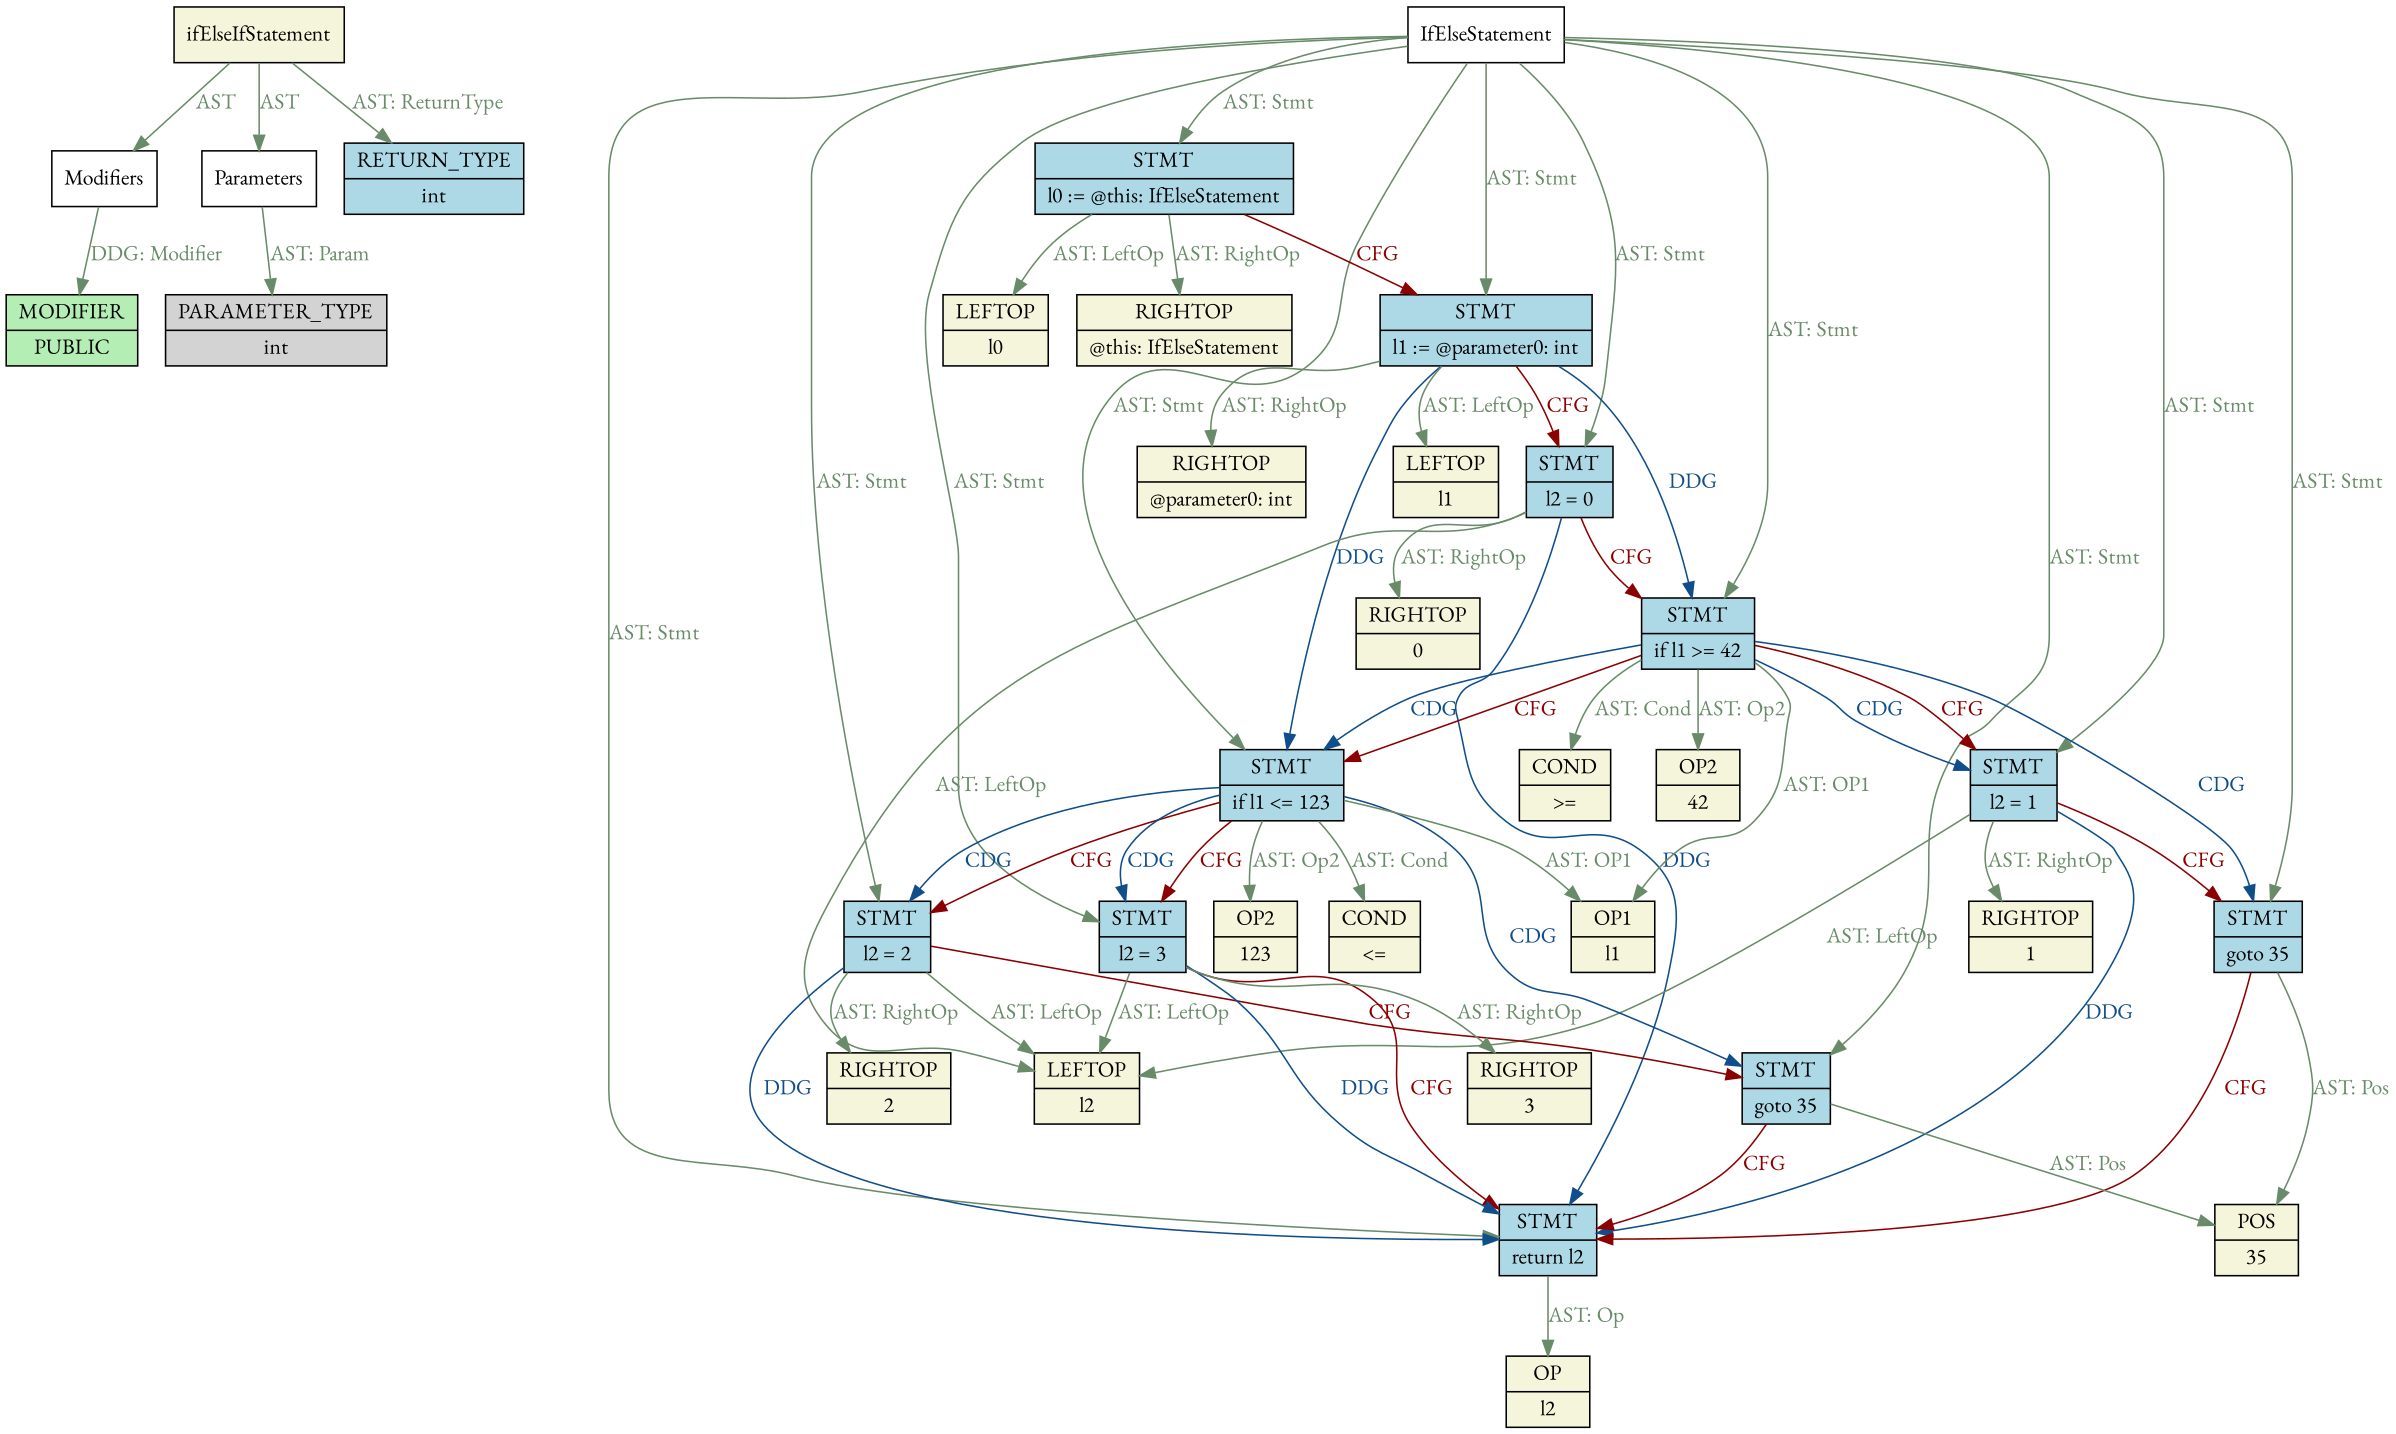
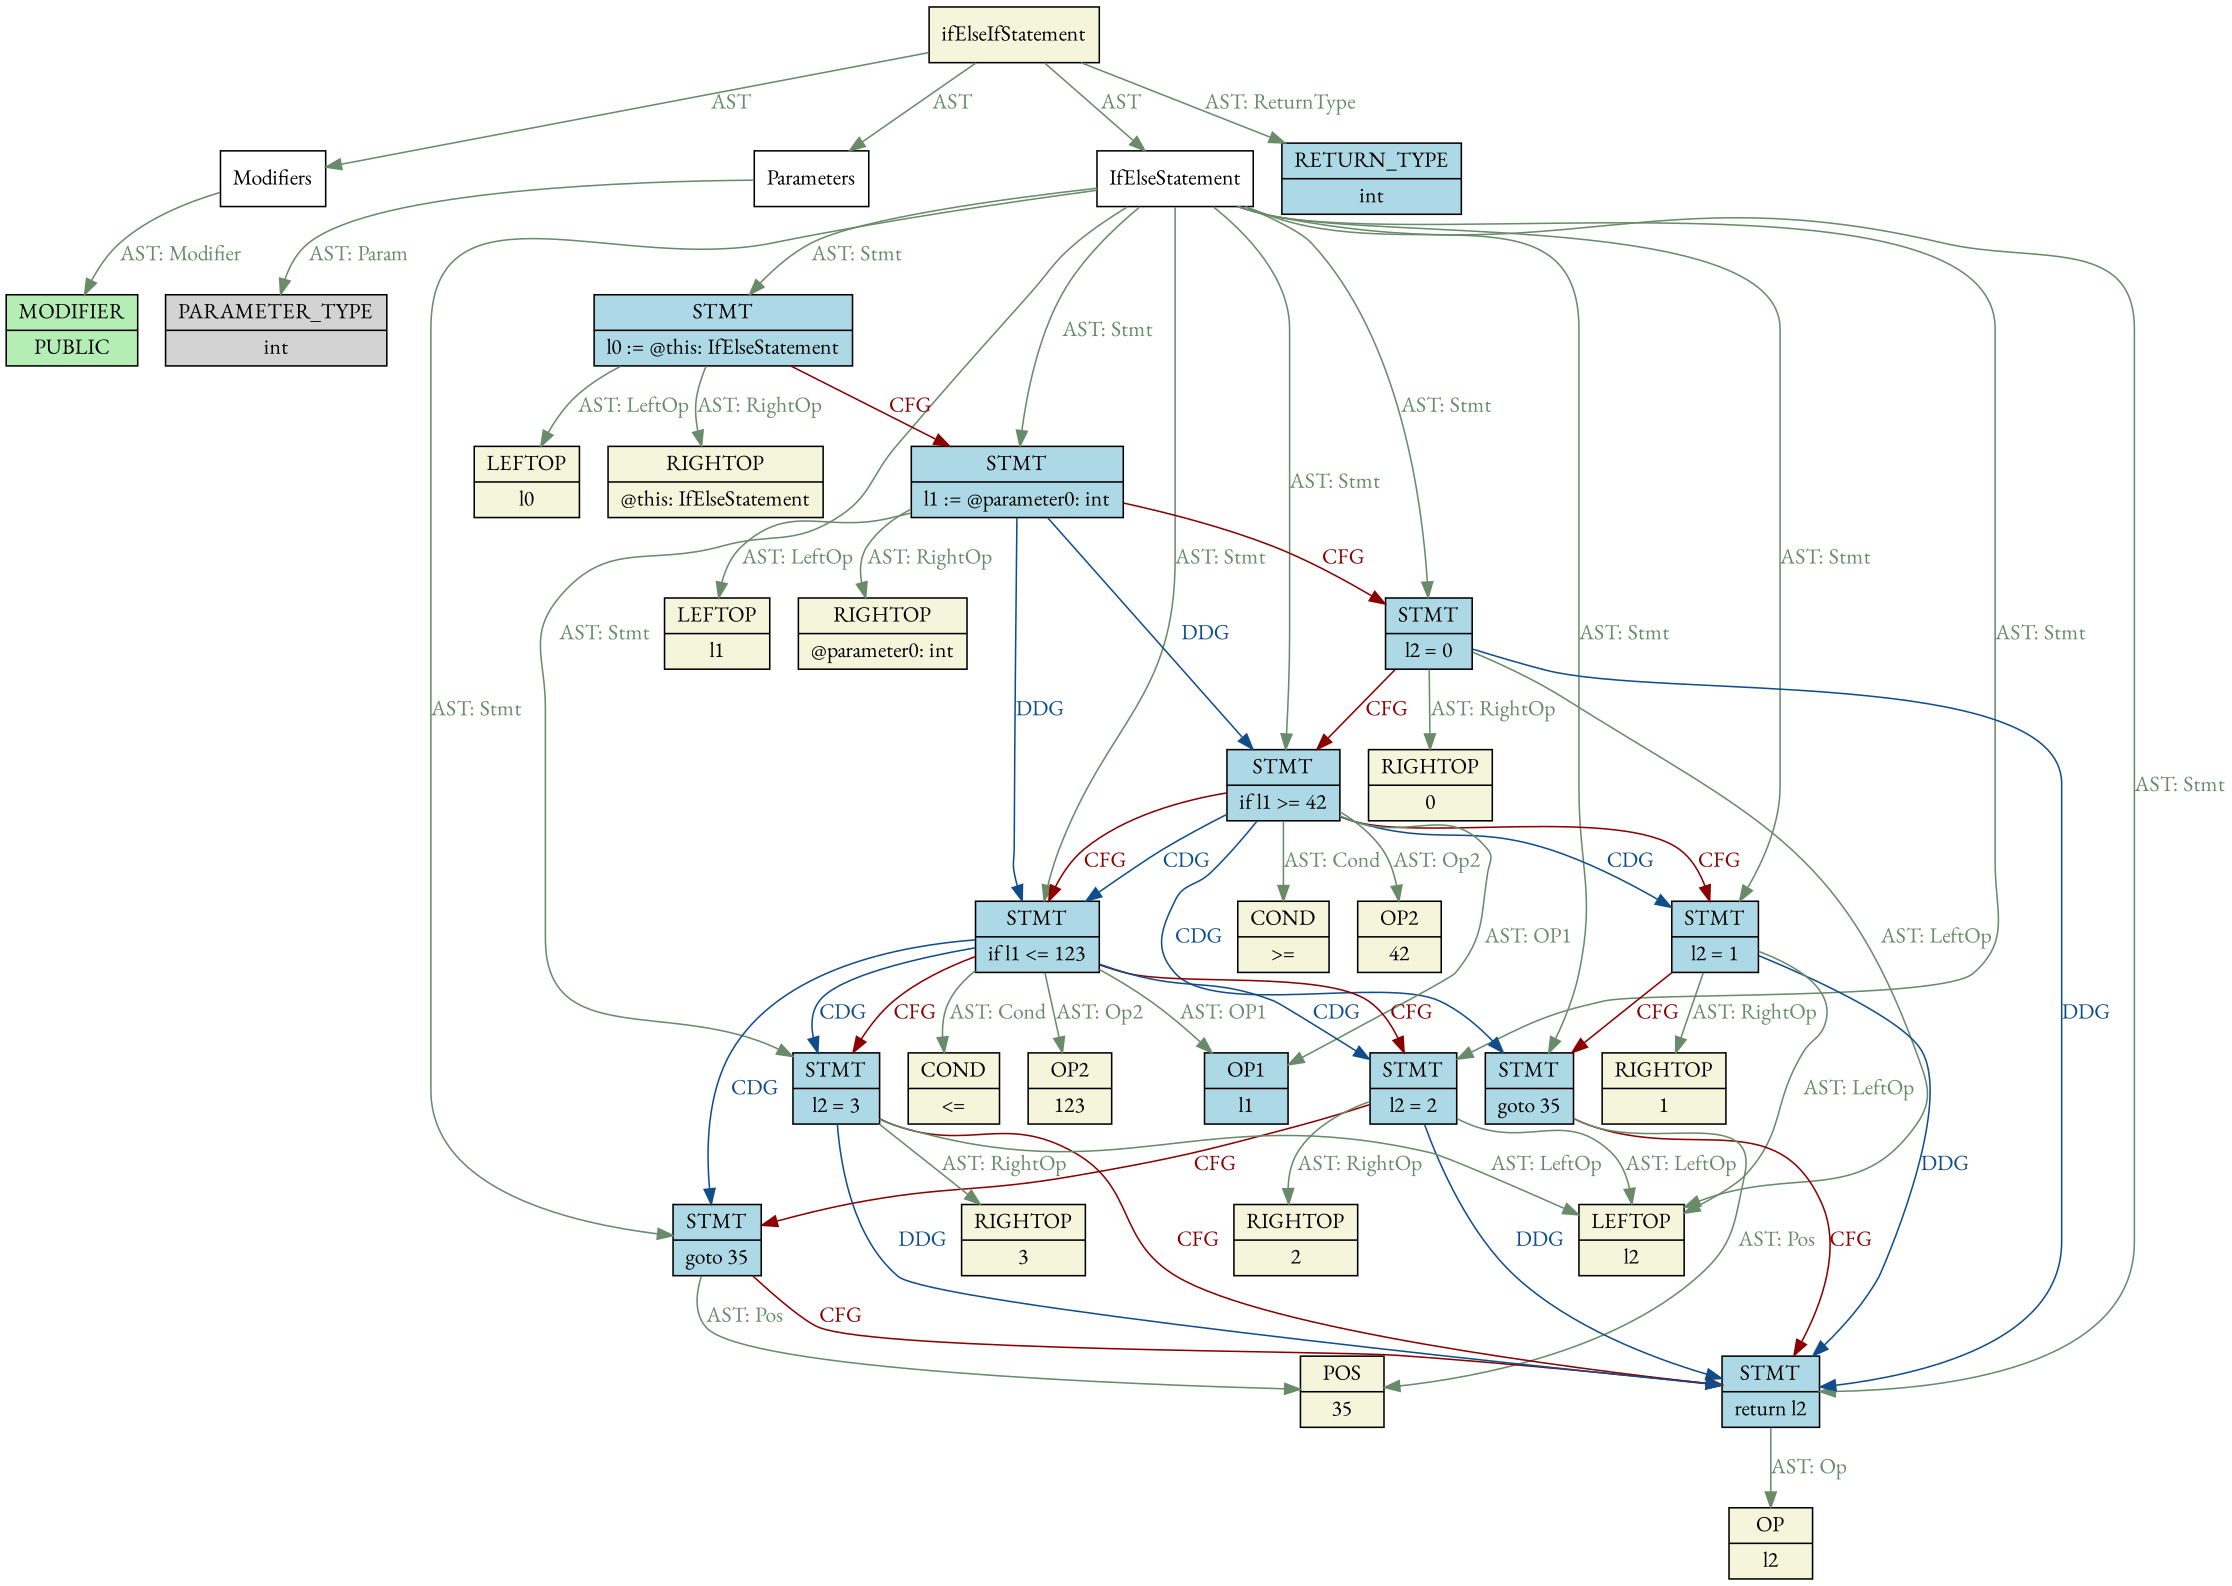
none -> (1089, 102)
(156, 255) -> (181, 255)
(1613, 937) -> (1246, 1088)
